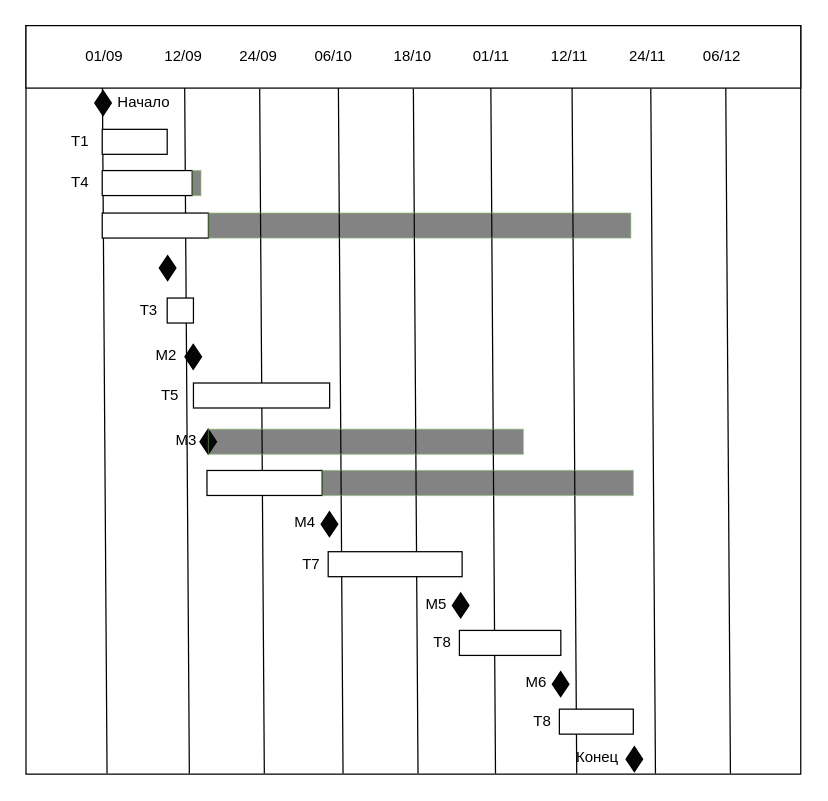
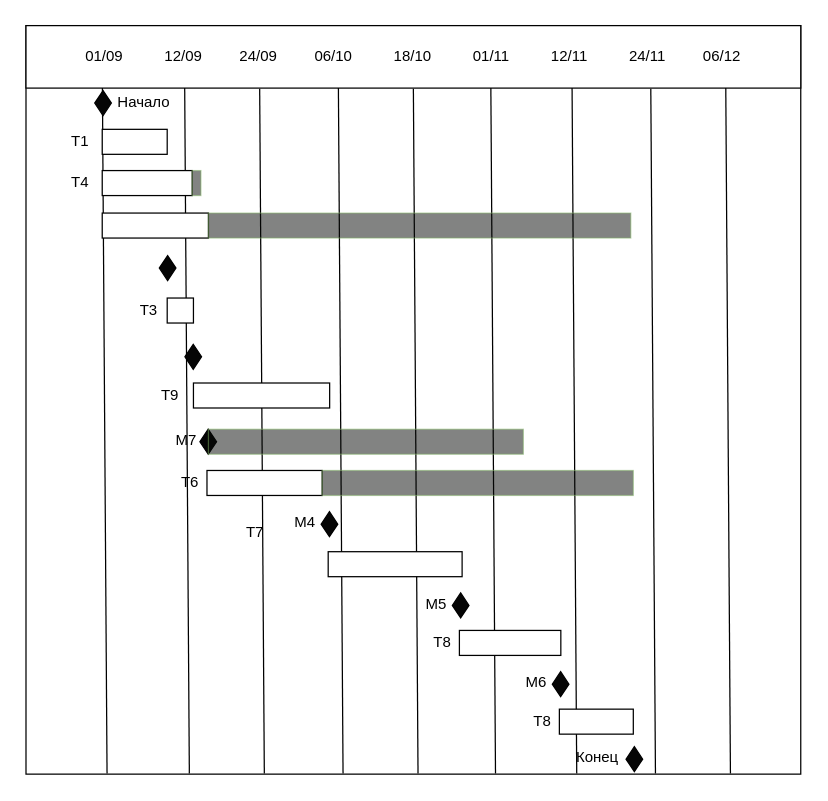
(165, 356) -> none
(170, 396) -> (170, 396)
(186, 441) -> (186, 441)
none -> (189, 483)
(311, 564) -> (254, 533)
